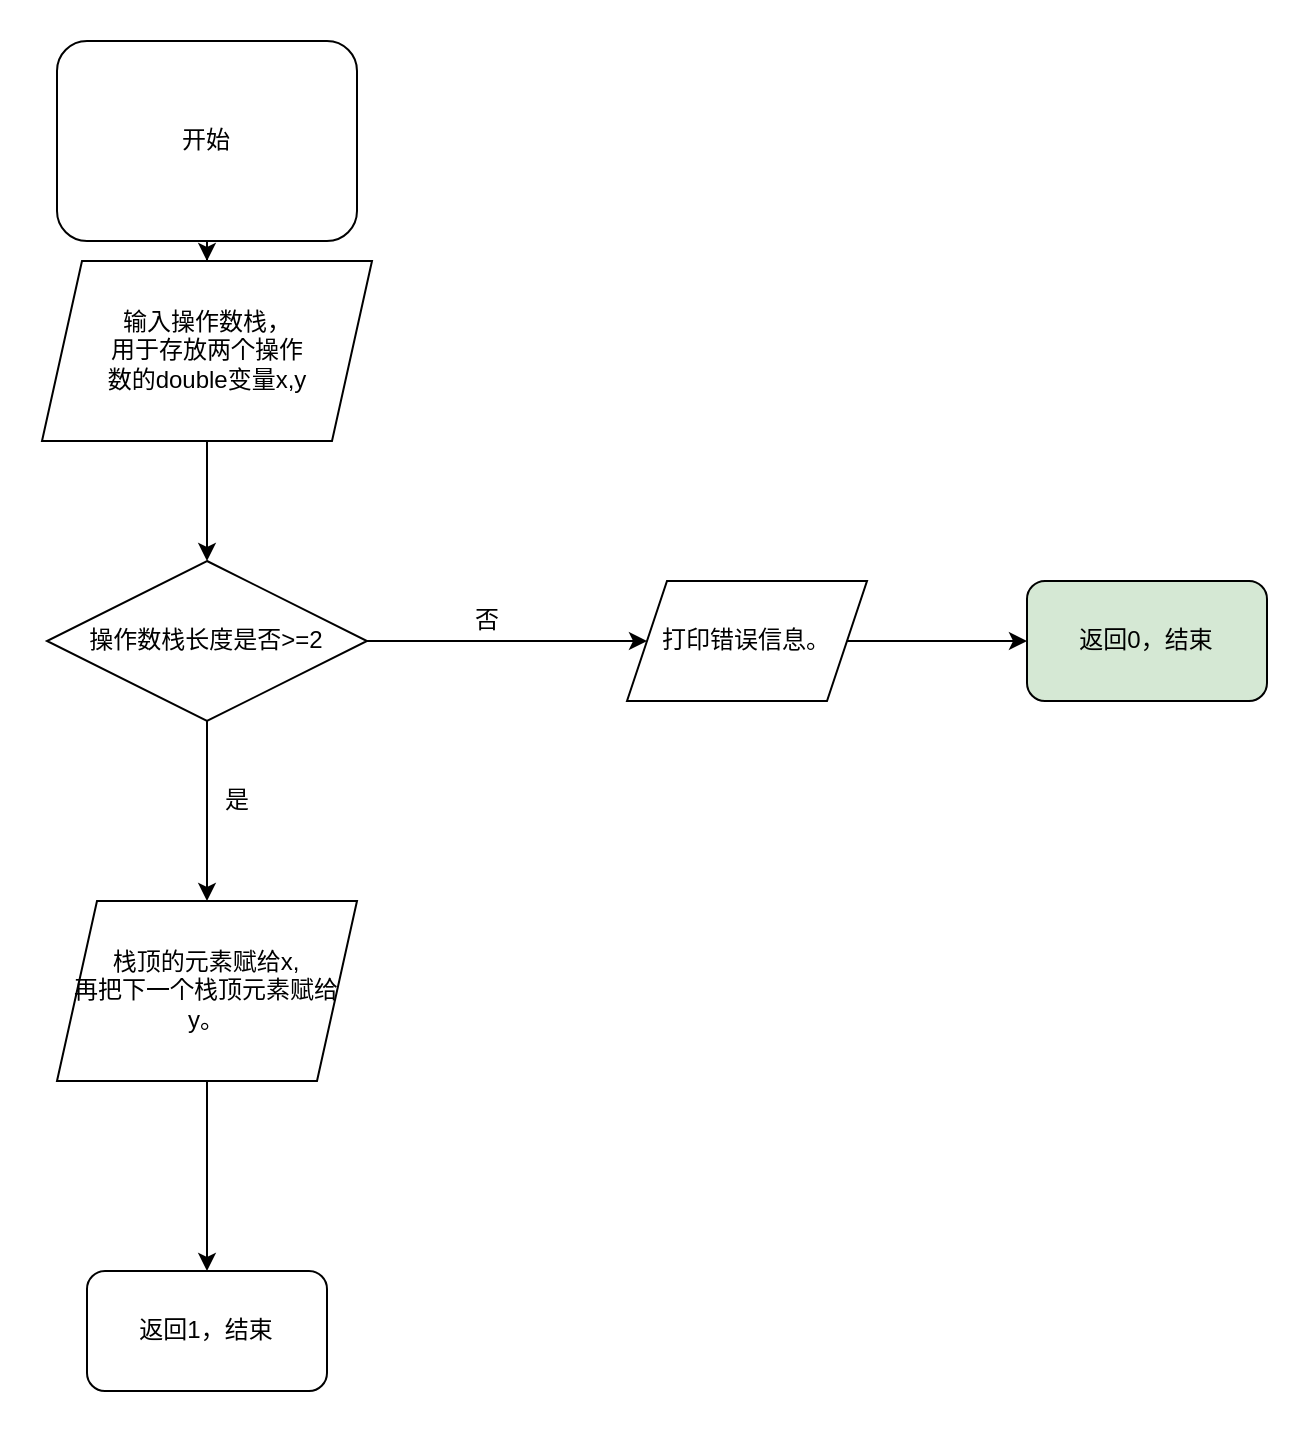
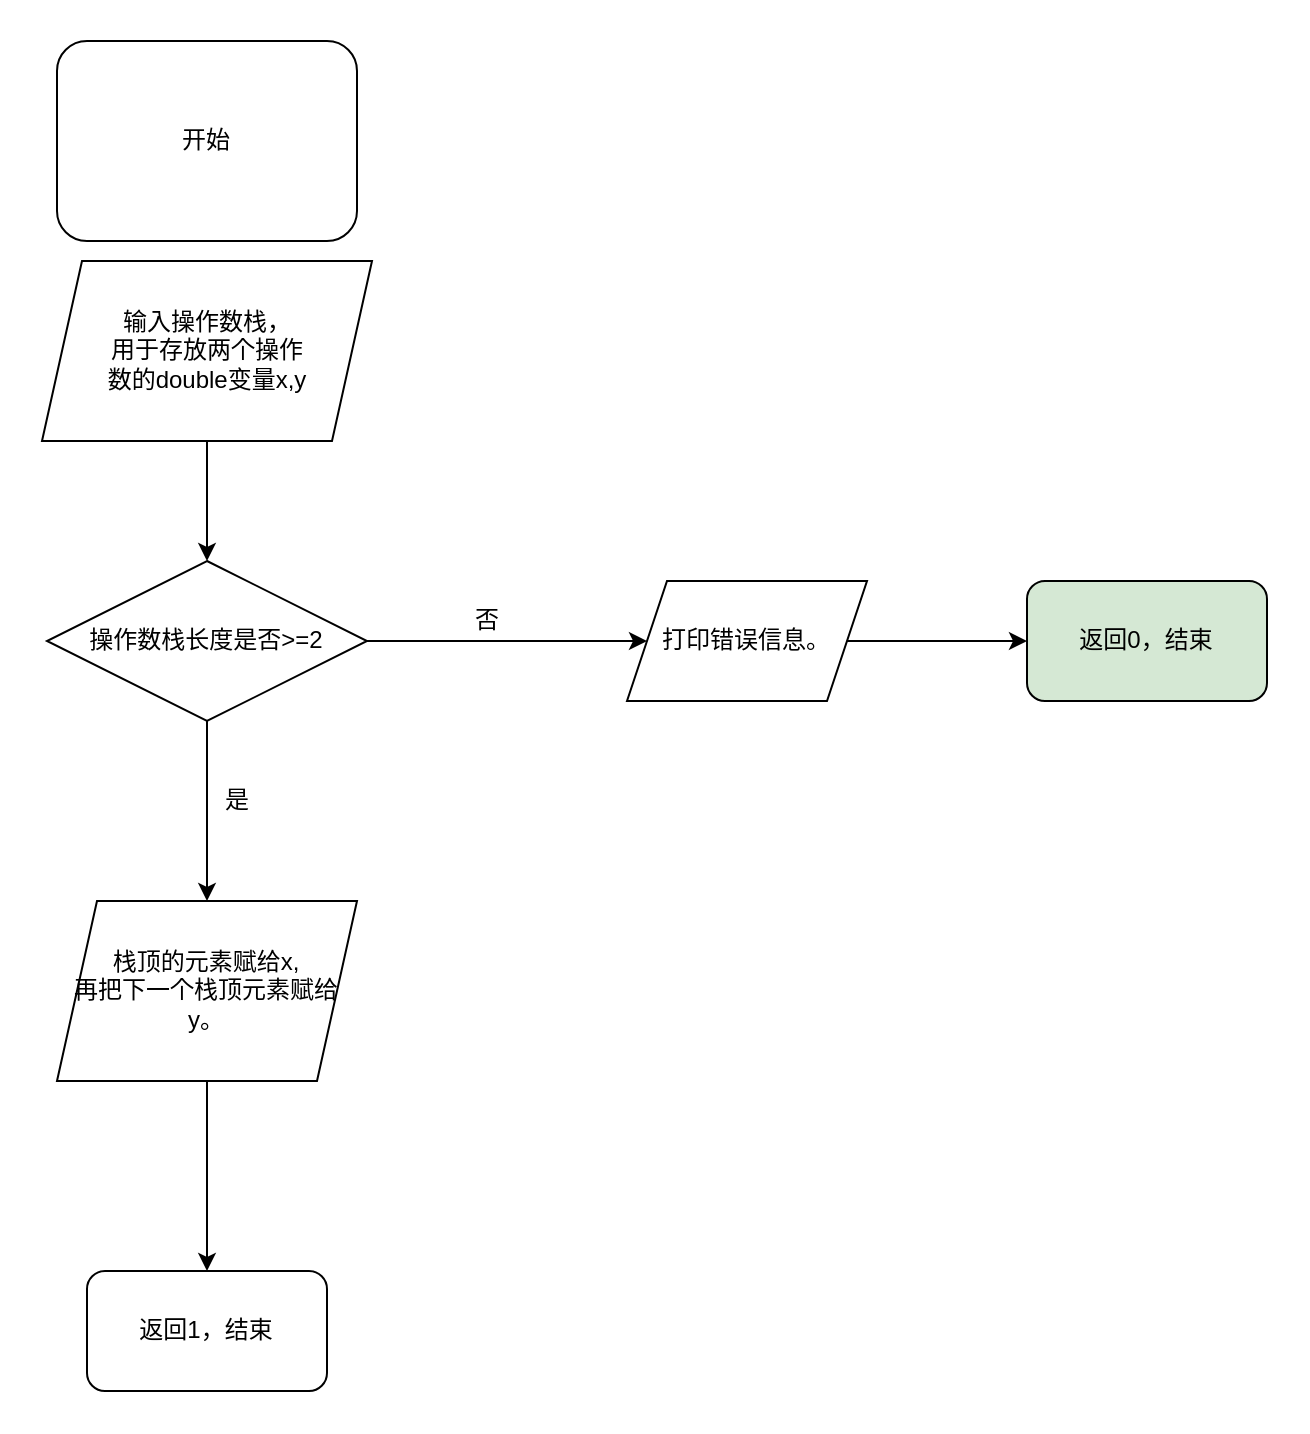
(207, 251) -> none
